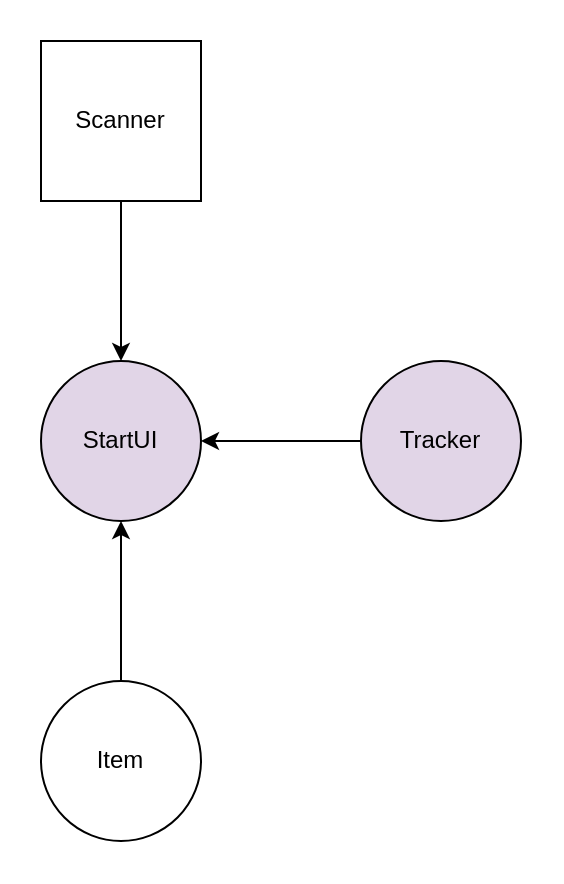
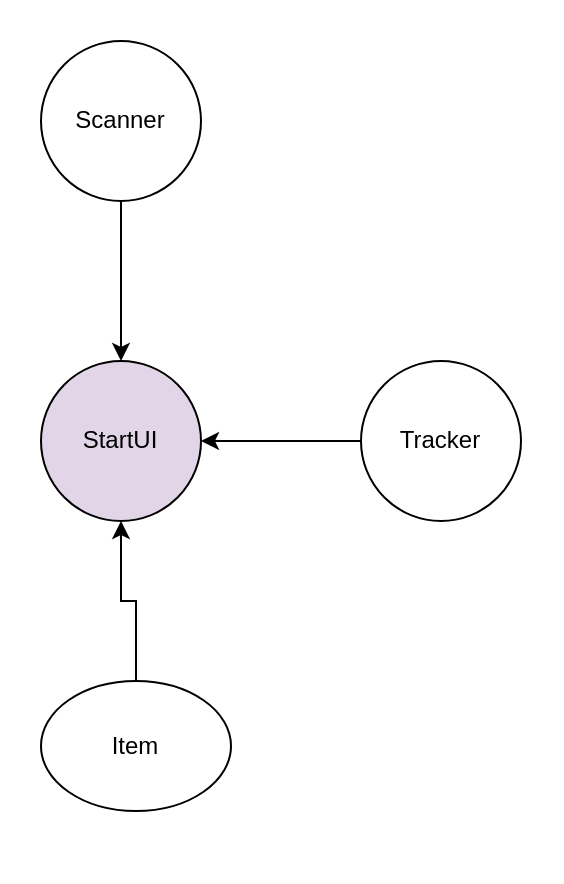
(121, 121) -> (121, 121)
(441, 441) -> (441, 441)
(121, 761) -> (136, 746)
